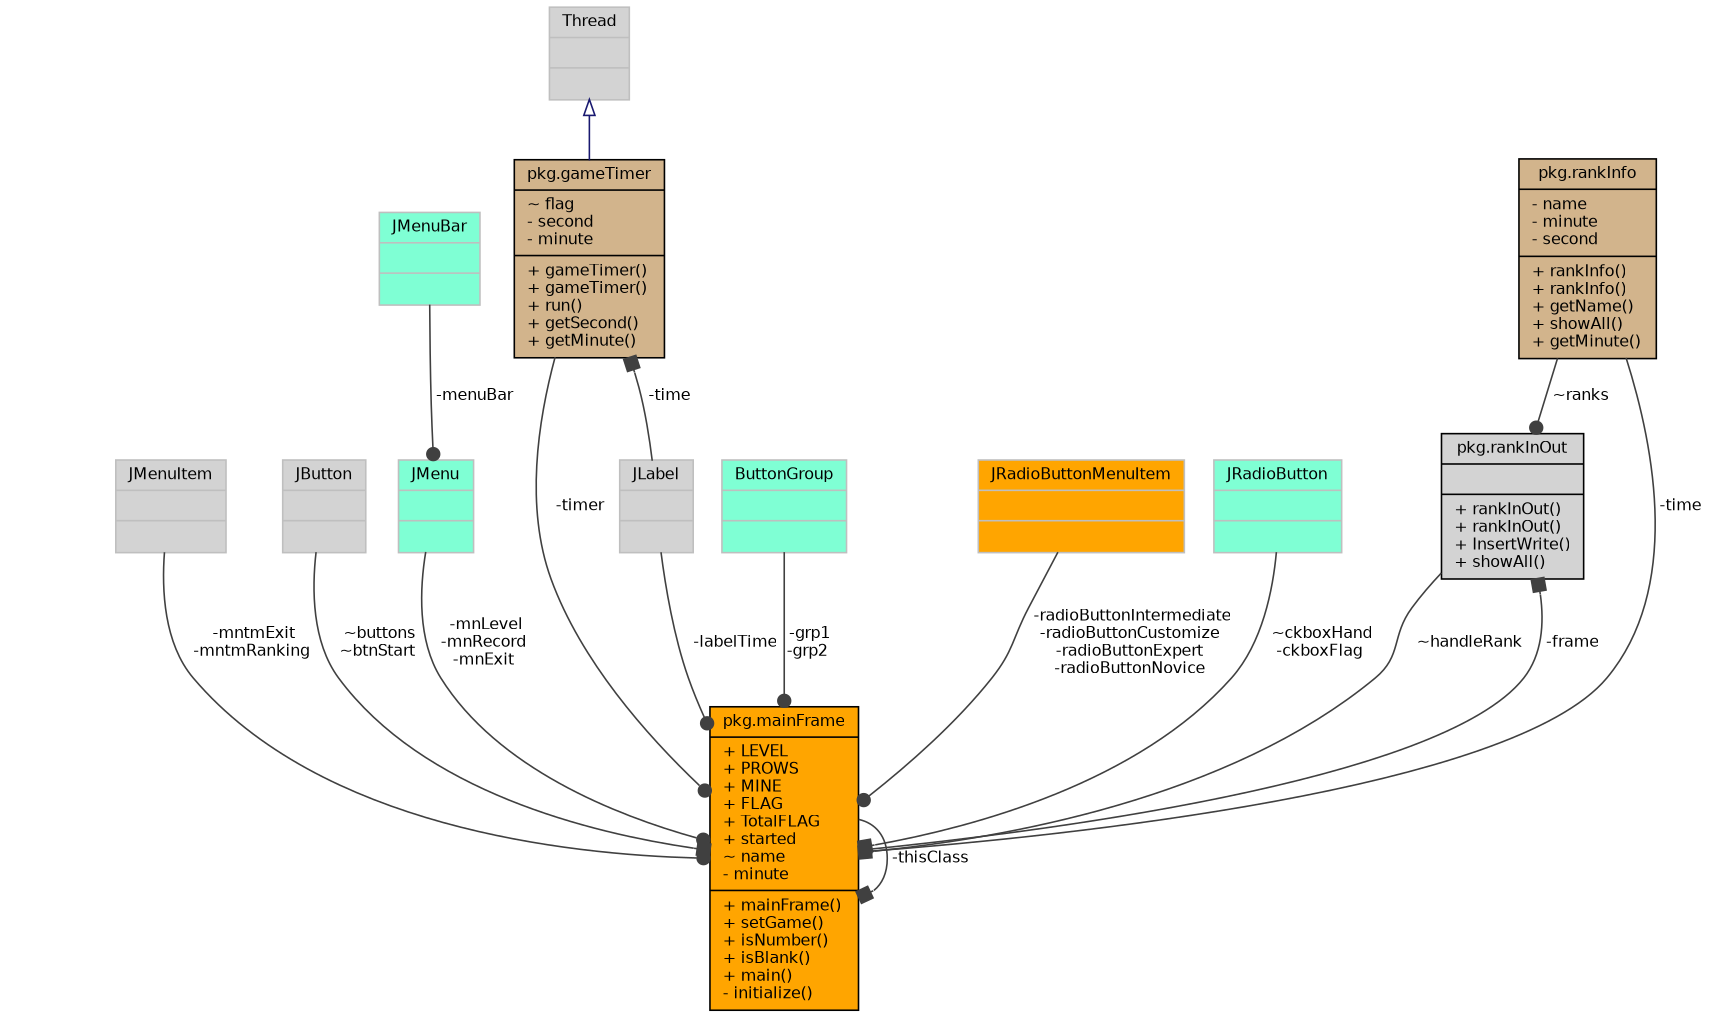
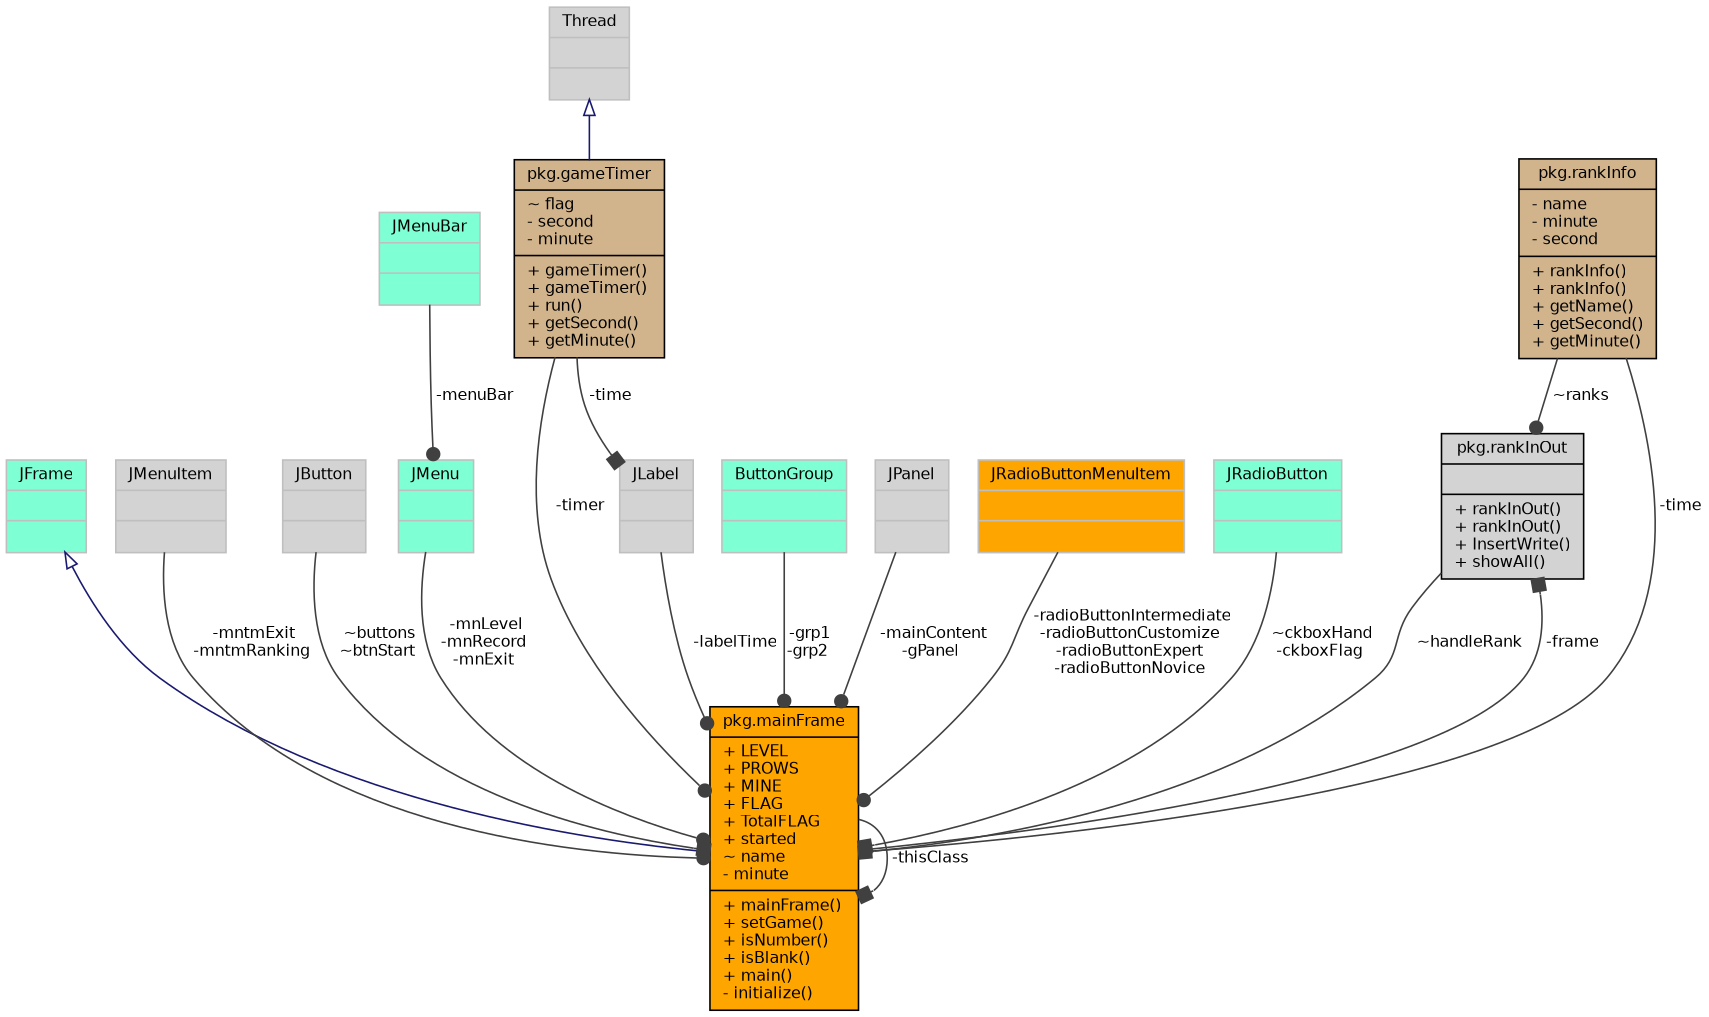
(1578, 324) -> (1588, 324)
(645, 416) -> (586, 408)
none -> (46, 506)
none -> (912, 506)
